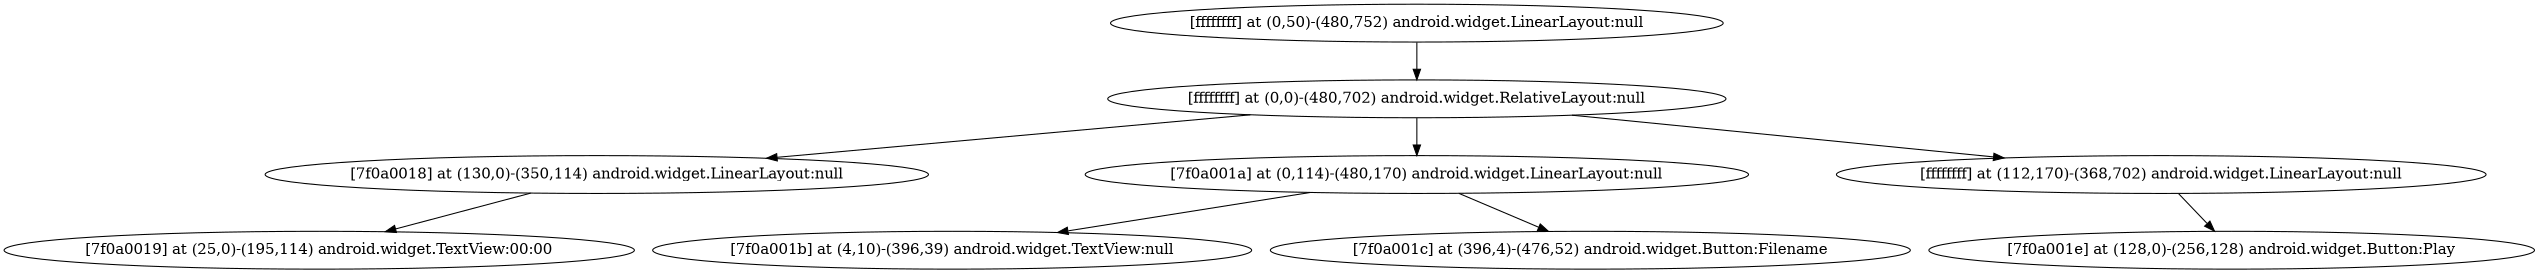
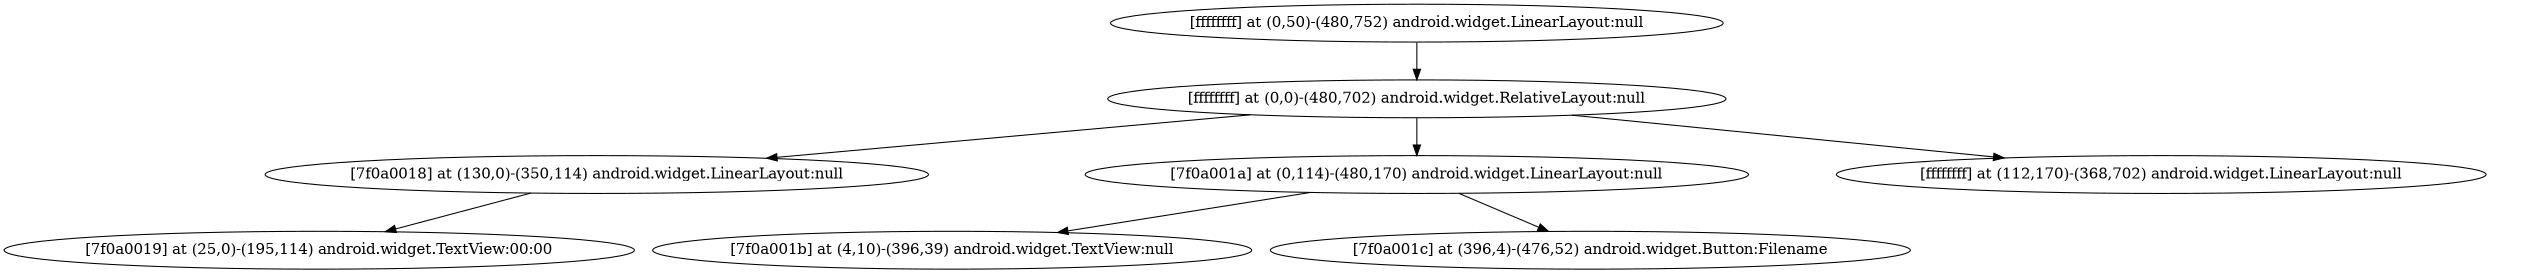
(2232, 250) -> none
